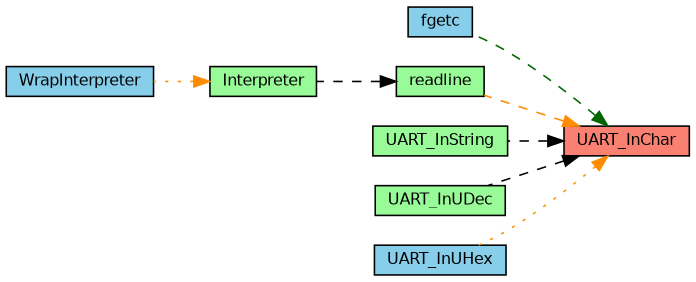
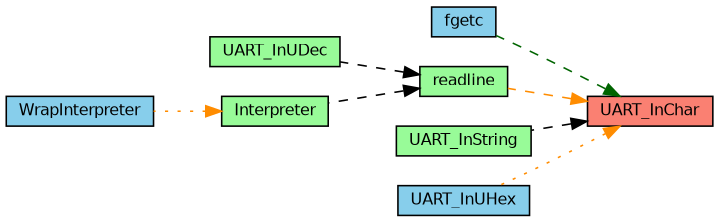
(526, 173) -> (372, 67)
